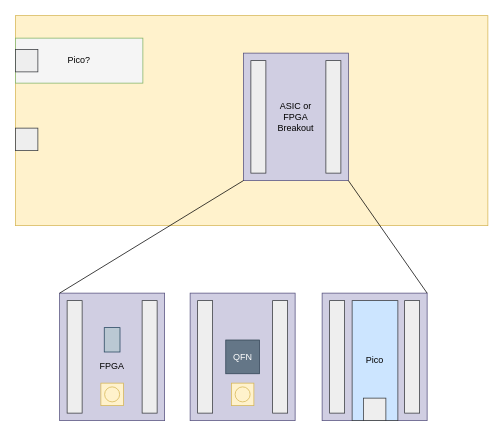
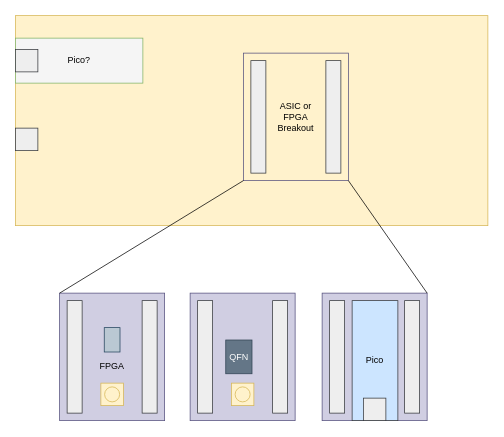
(296, 117) -> (296, 117)
(243, 357) -> (239, 357)
